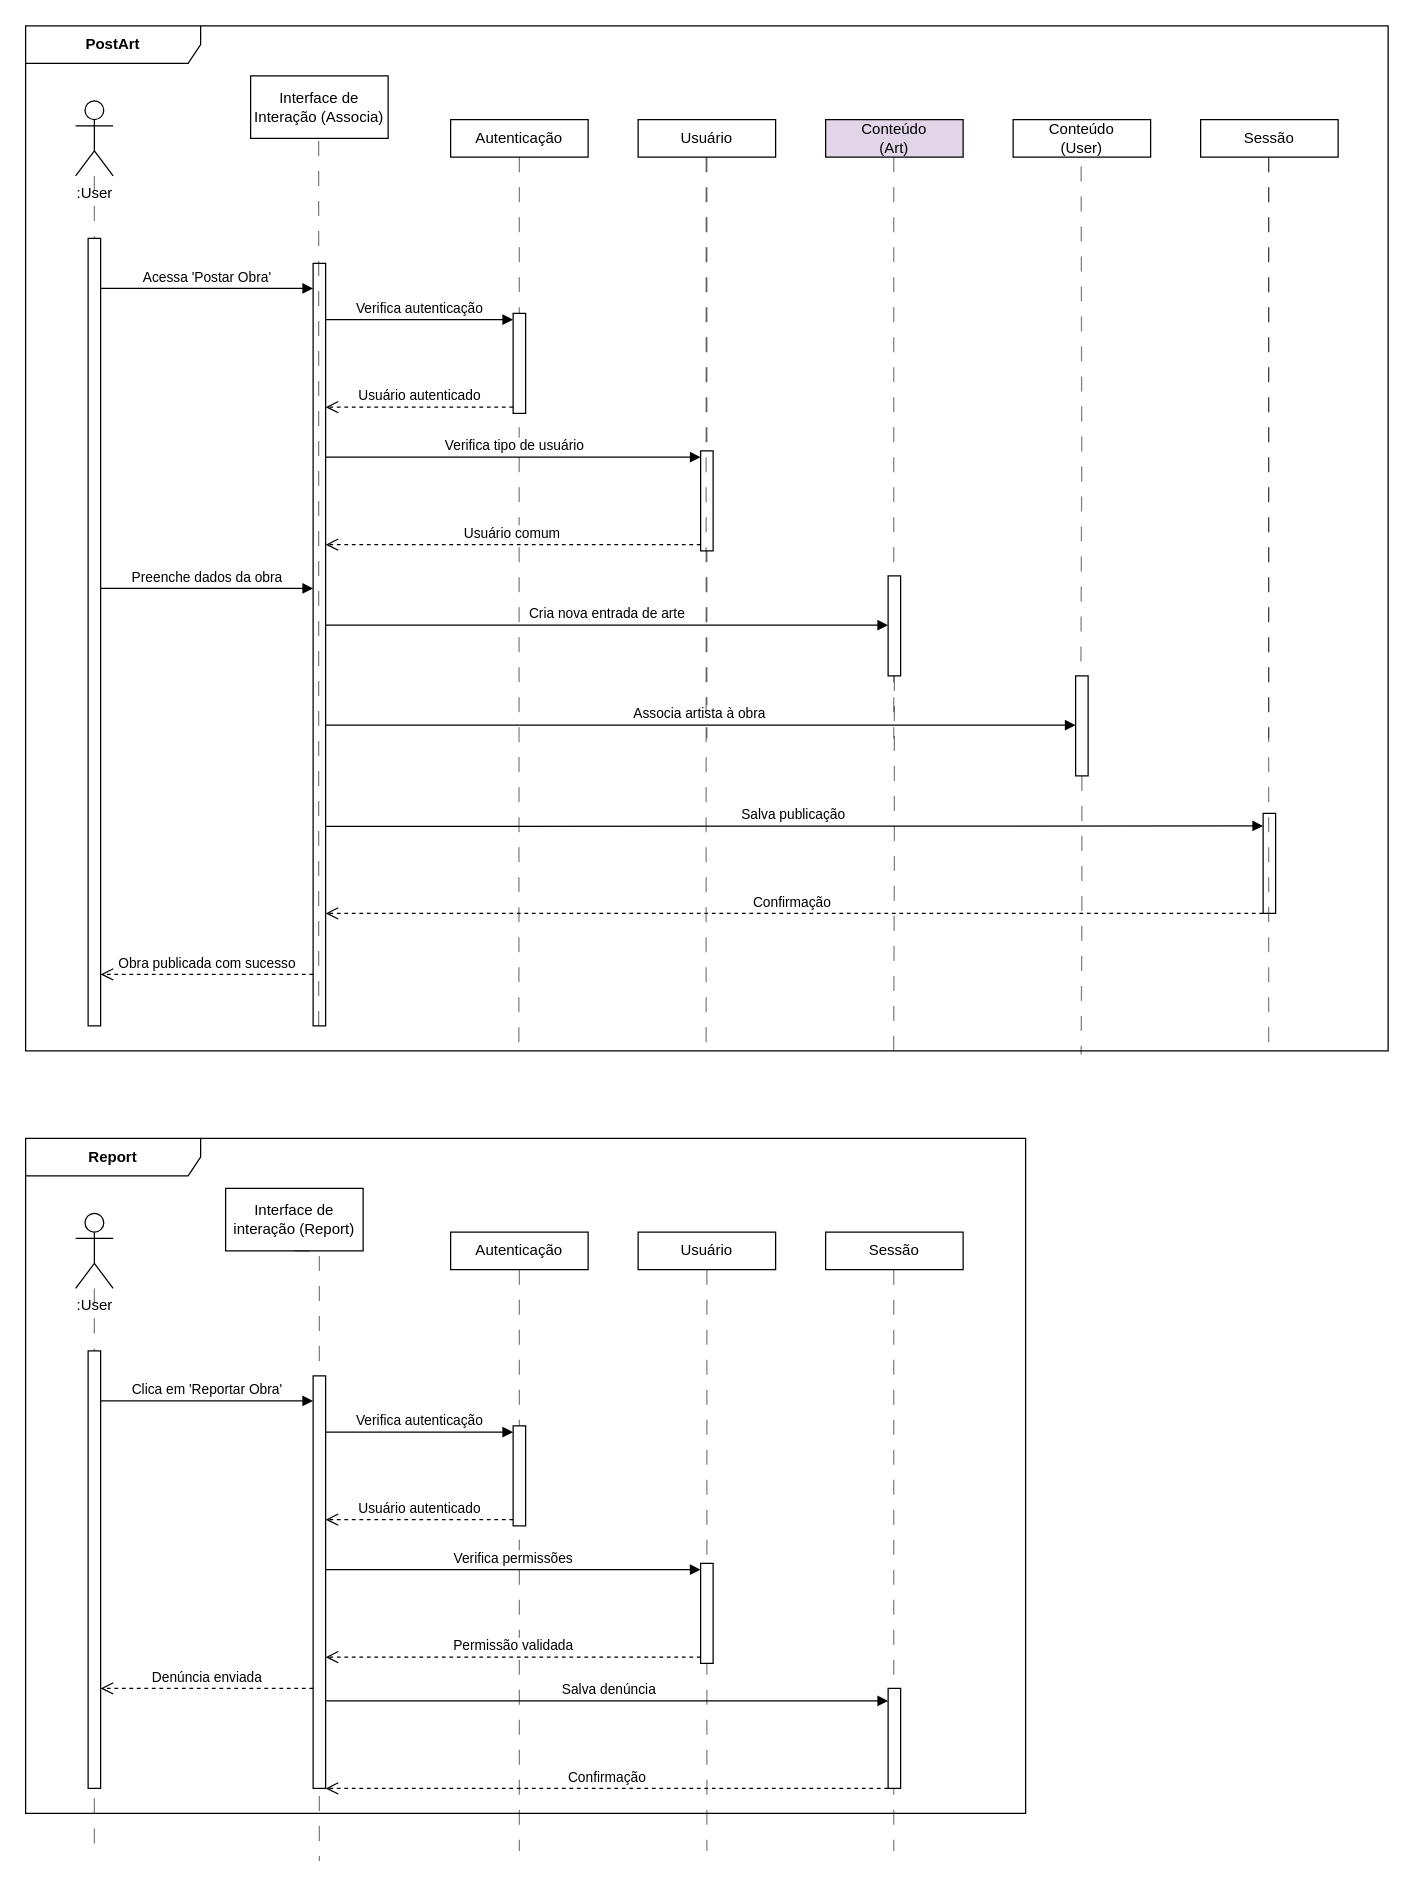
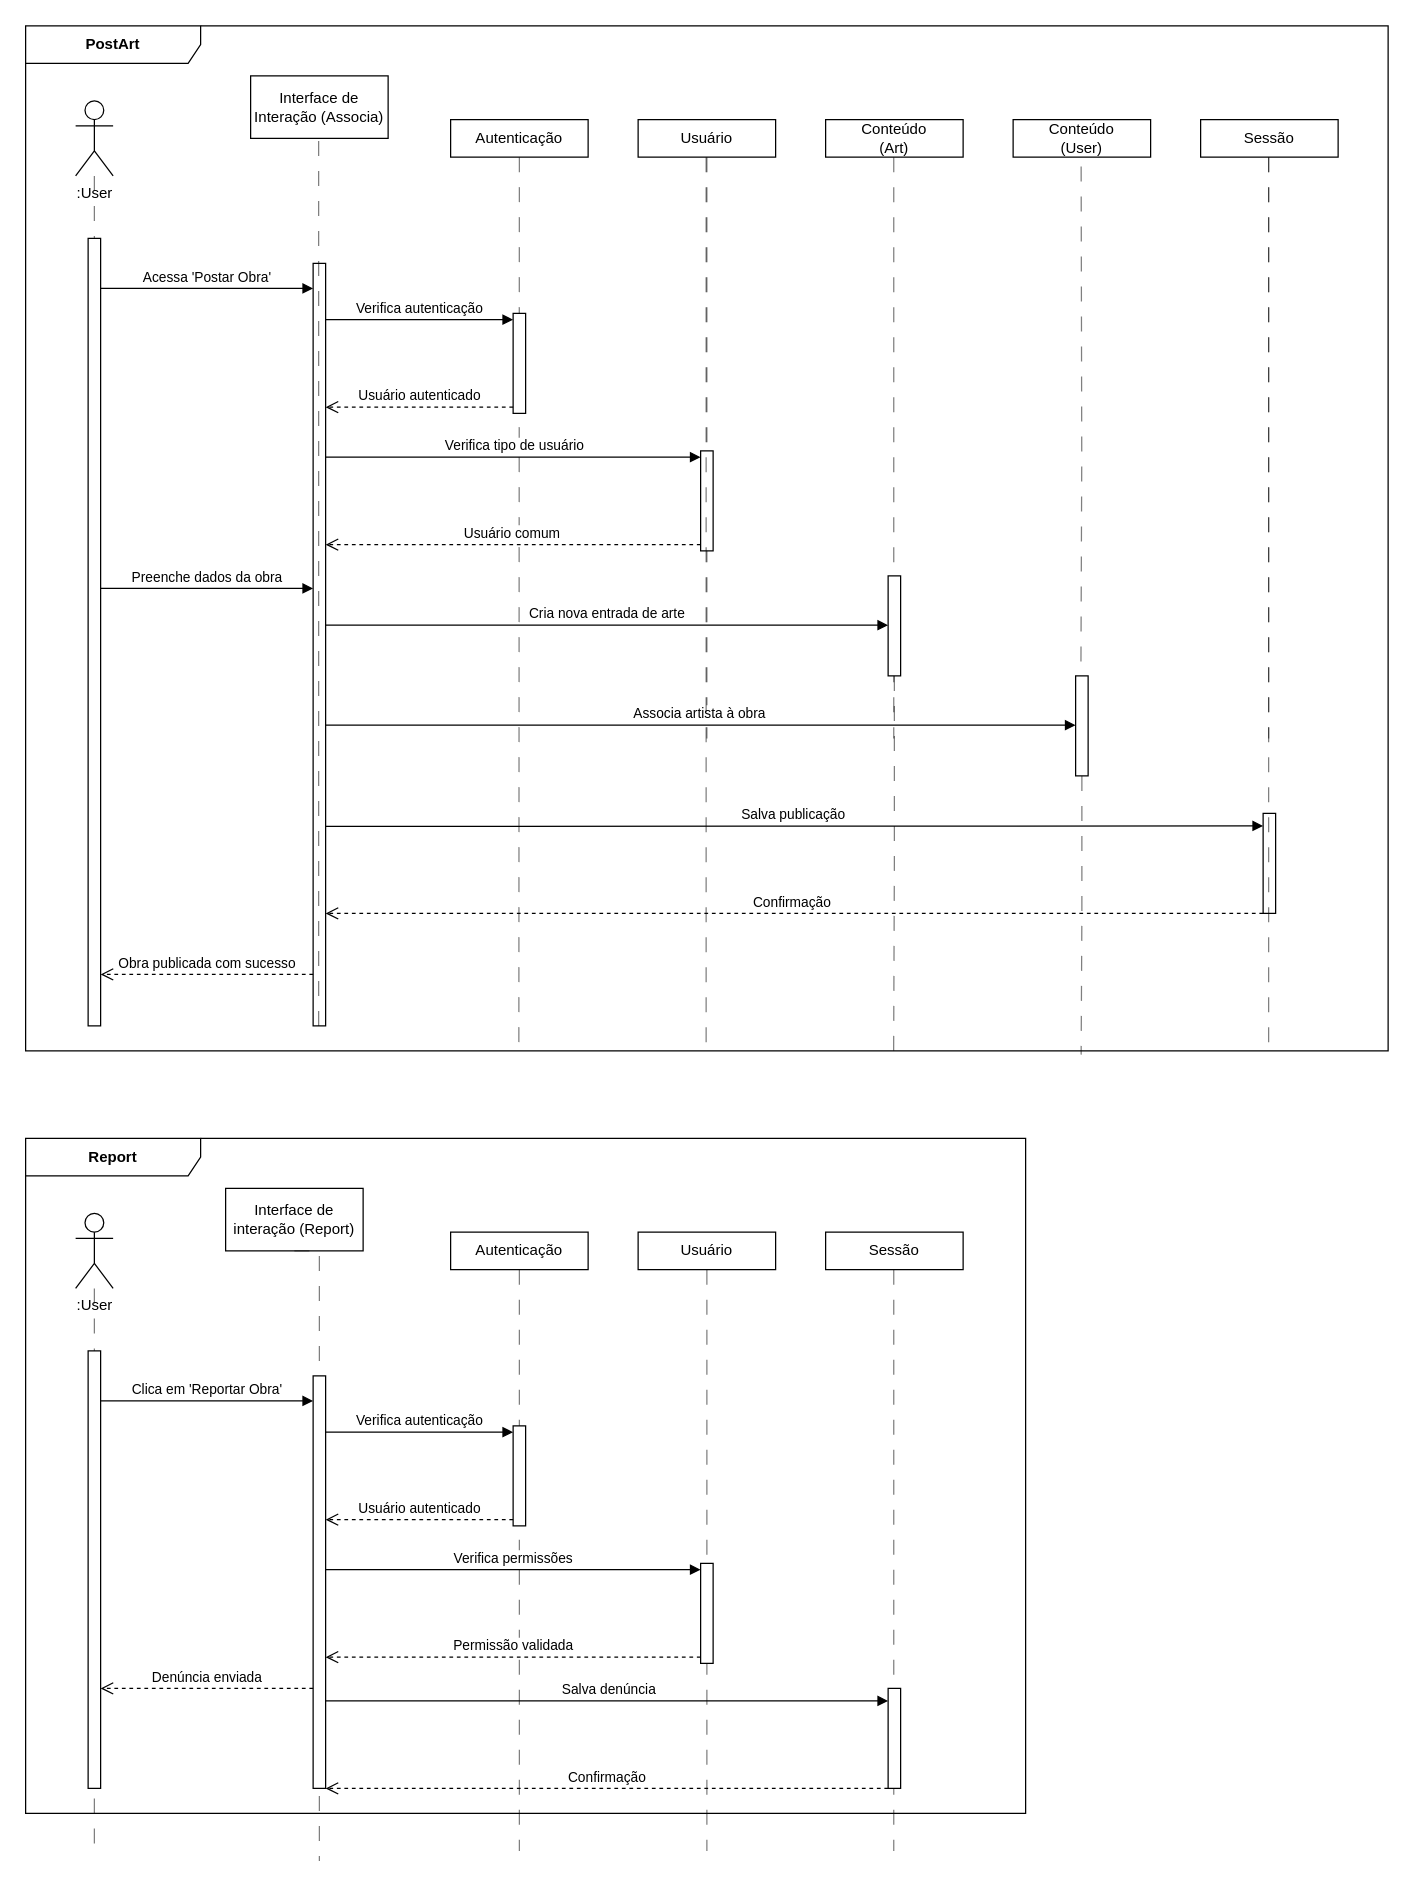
(894, 138) -> (894, 138)
